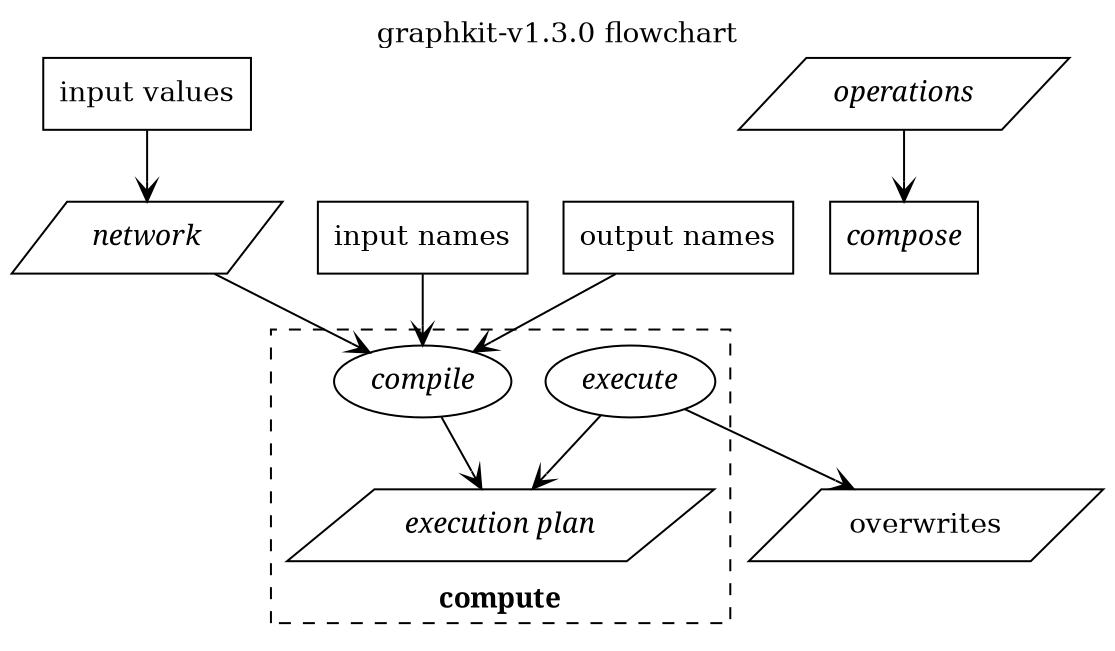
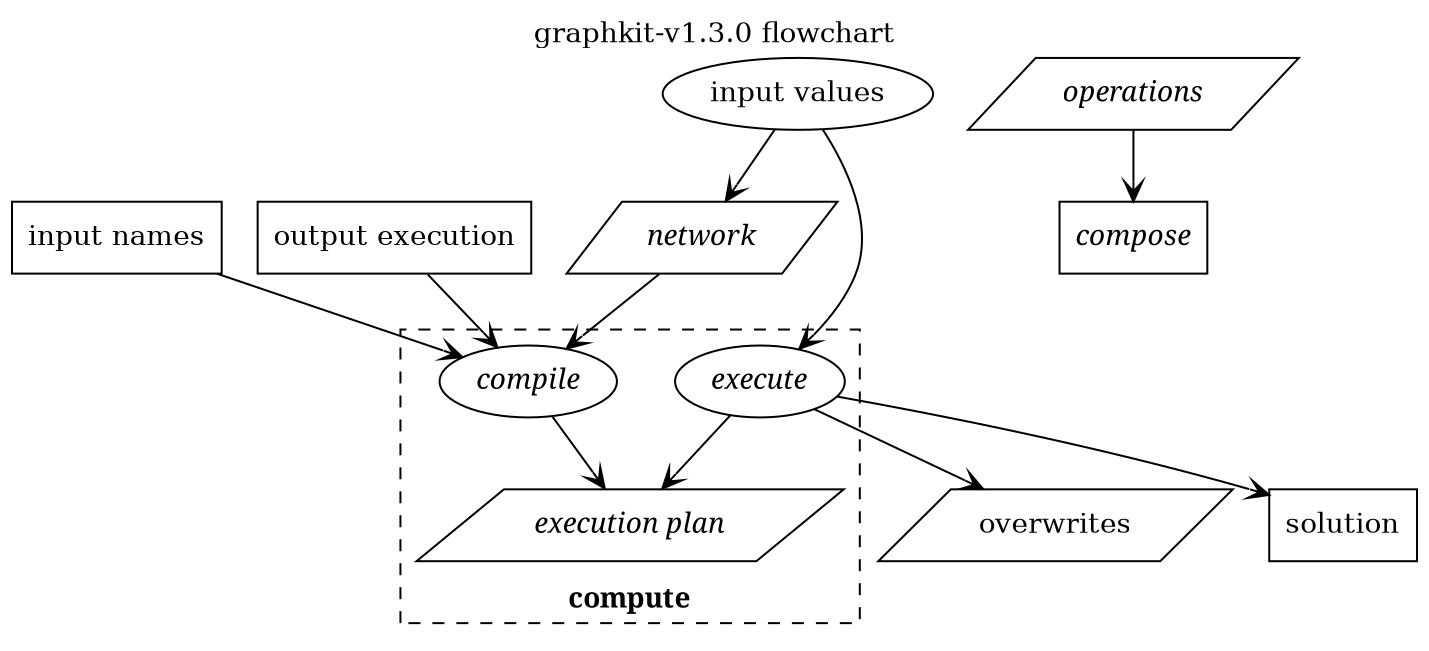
(147, 94) -> (798, 94)
none -> (862, 235)
(678, 238) -> (394, 238)
none -> (1343, 525)
